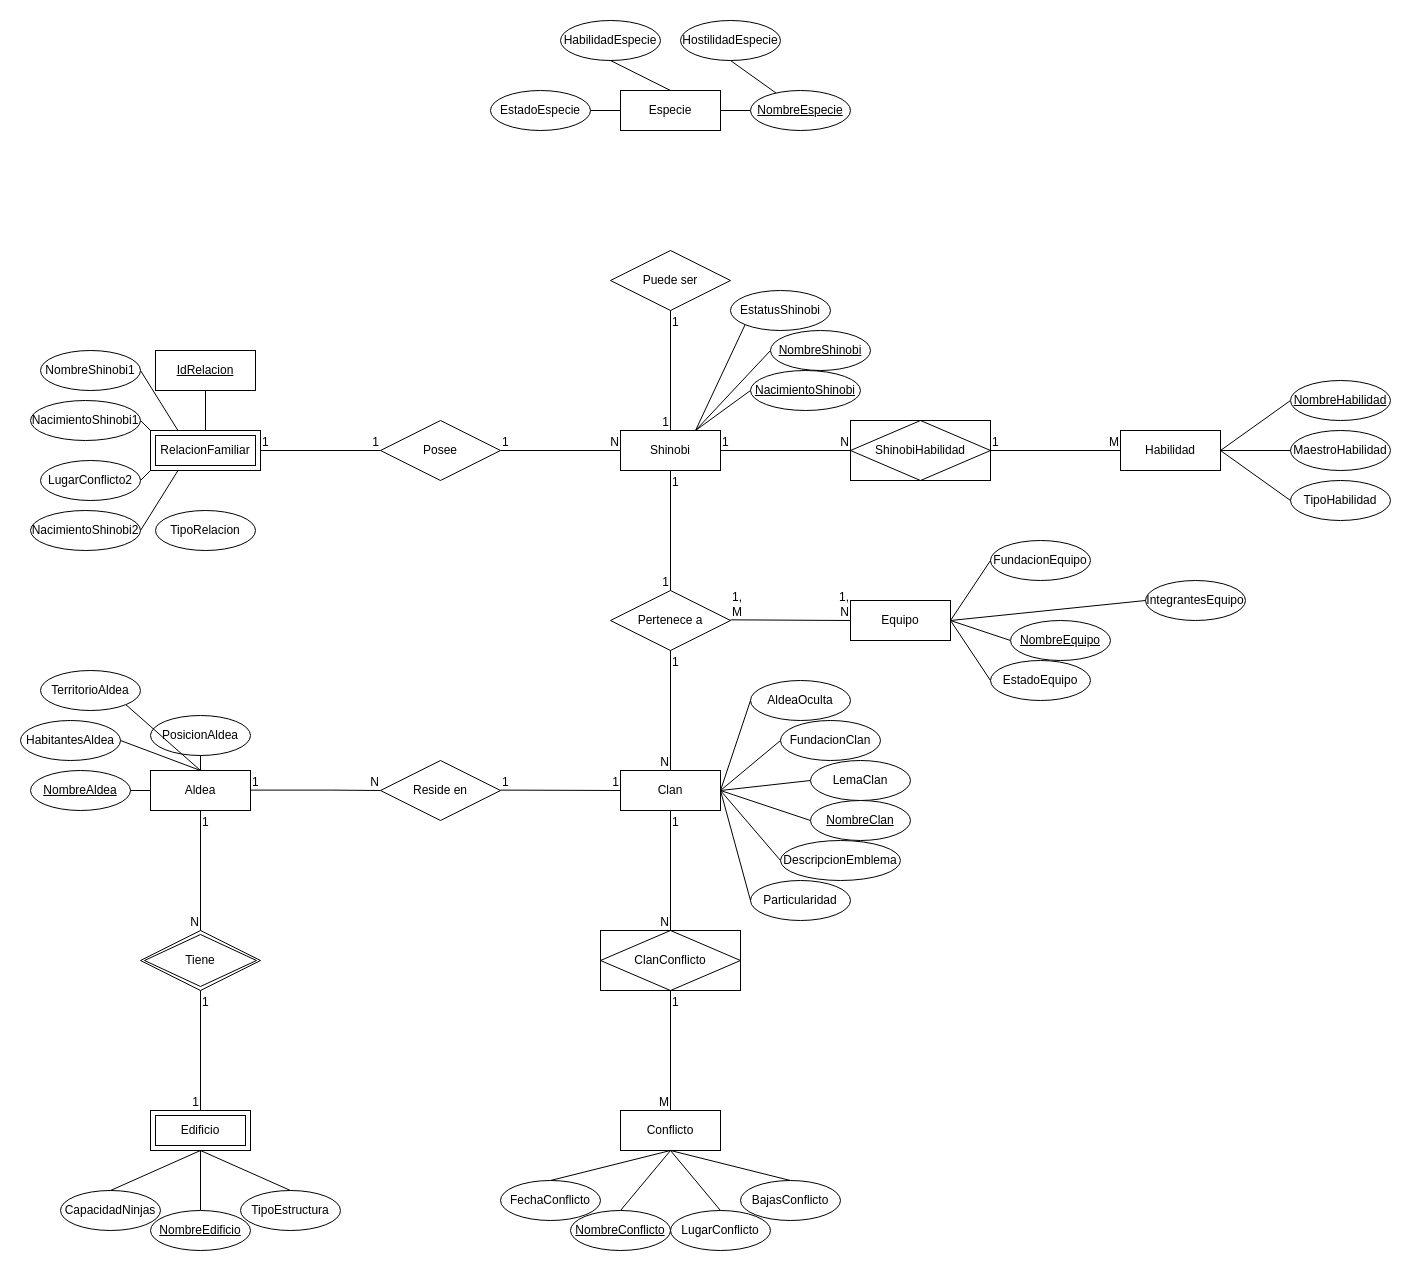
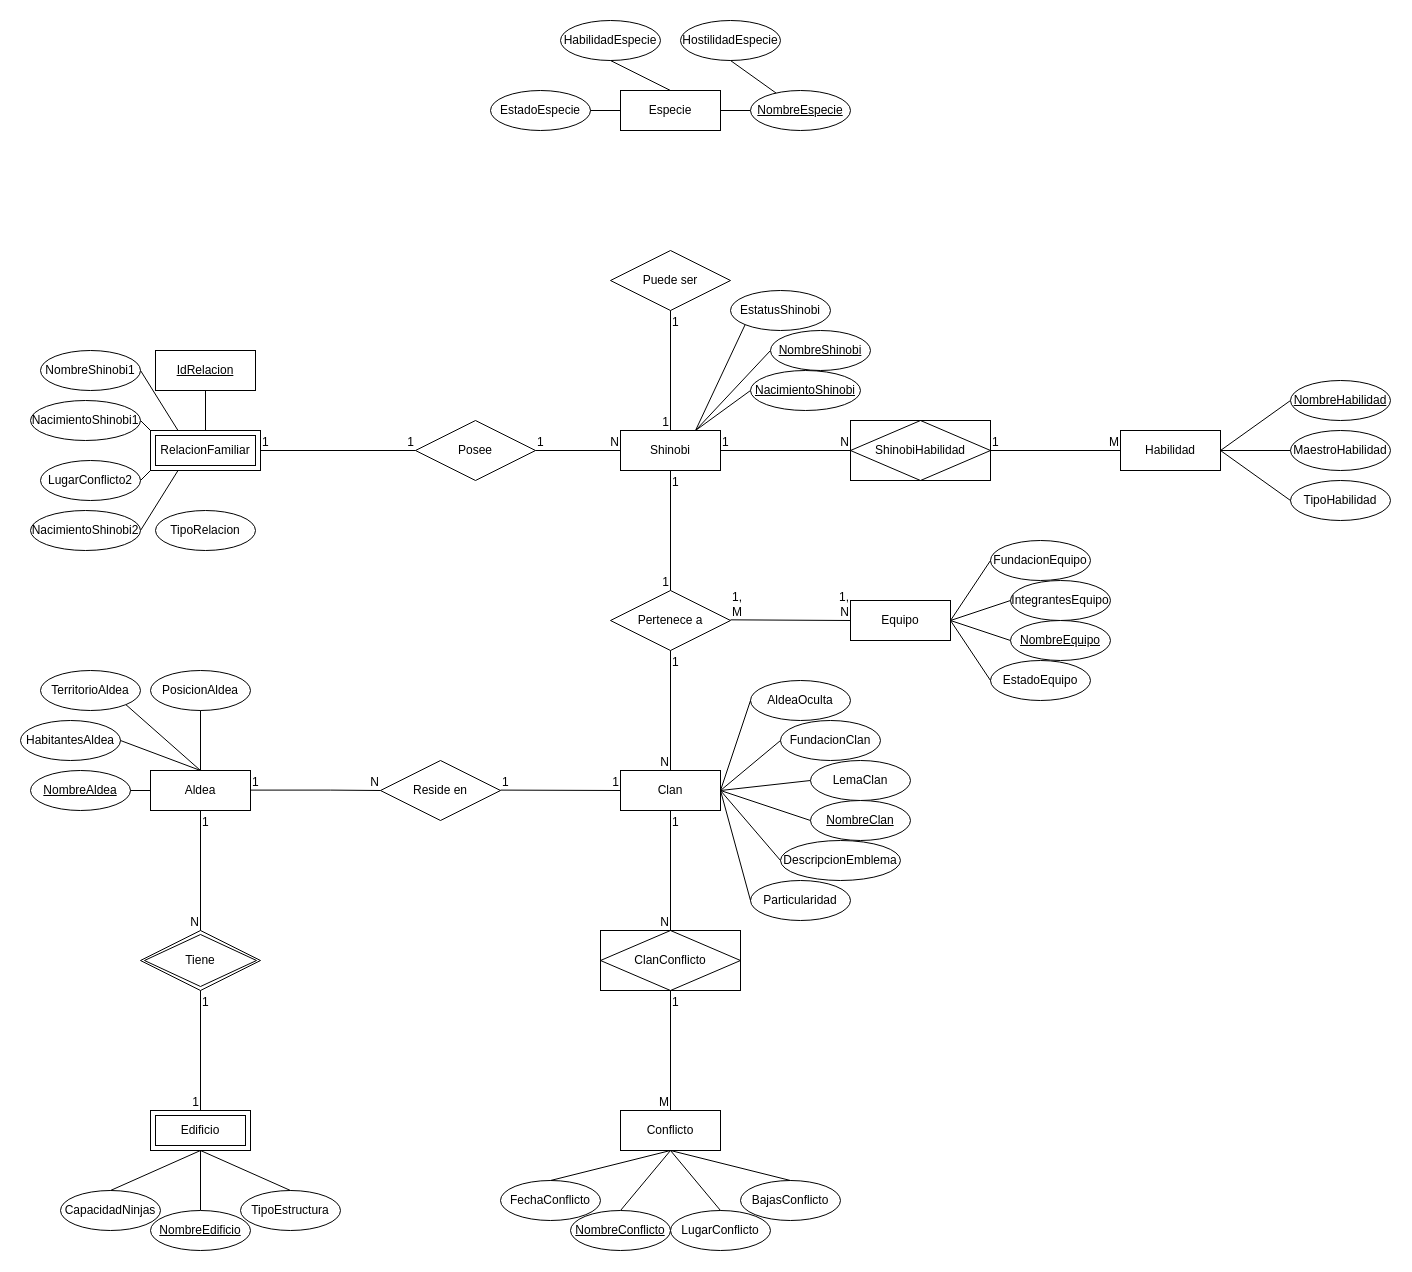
(441, 451) -> (476, 451)
(1196, 601) -> (1061, 601)
(201, 736) -> (201, 691)
